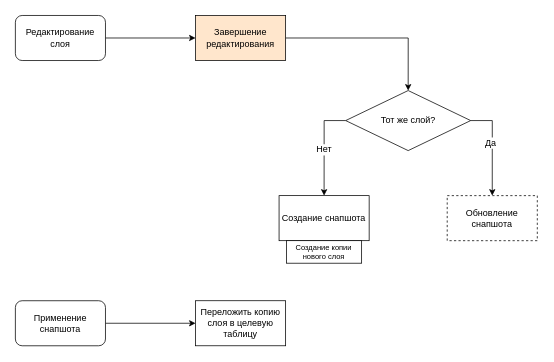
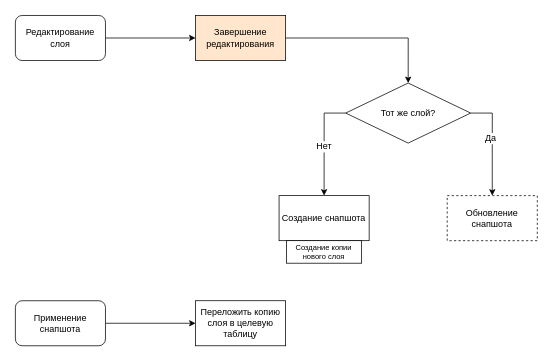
(408, 120) -> (408, 113)
